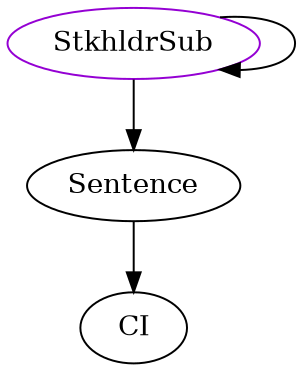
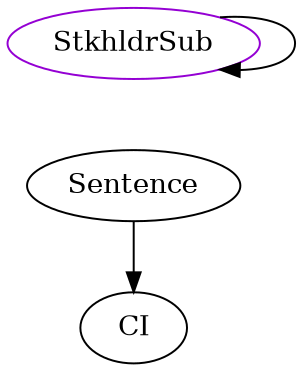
(134, 105) -> none
